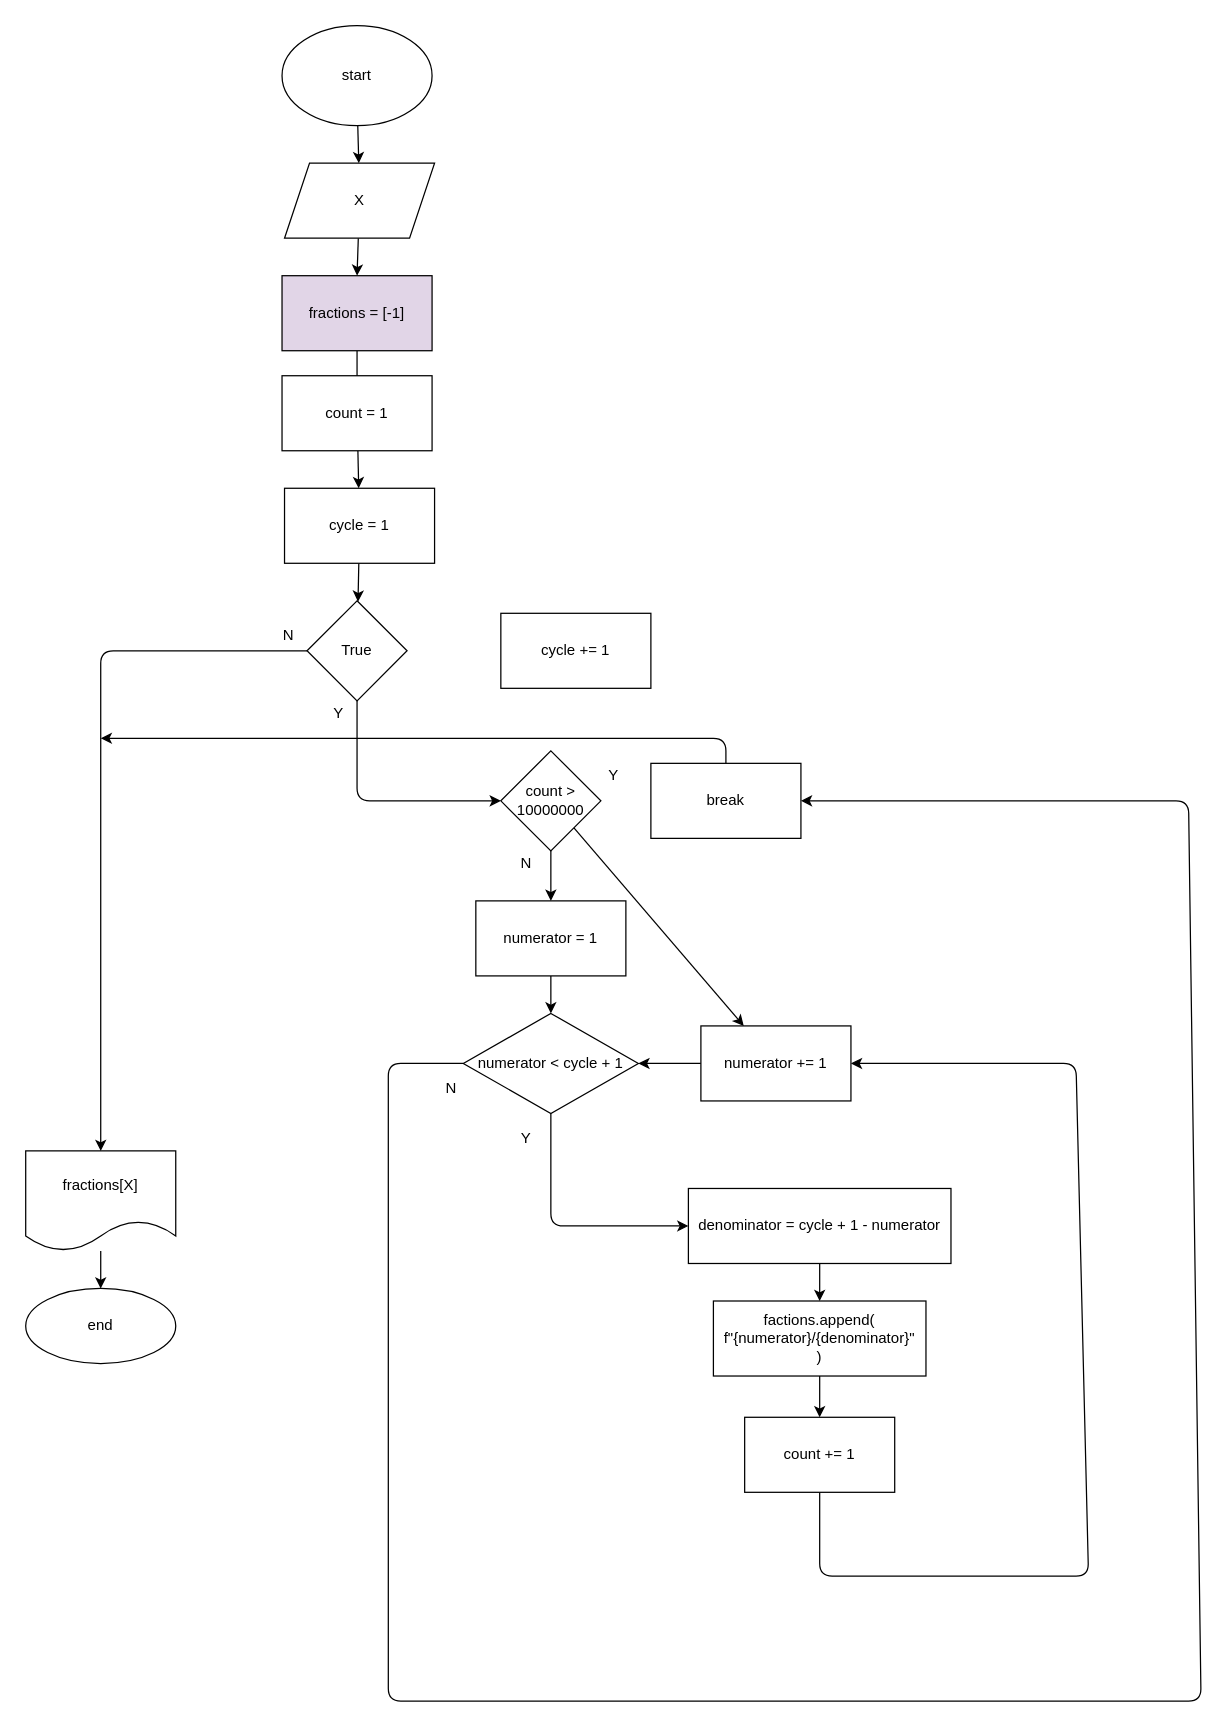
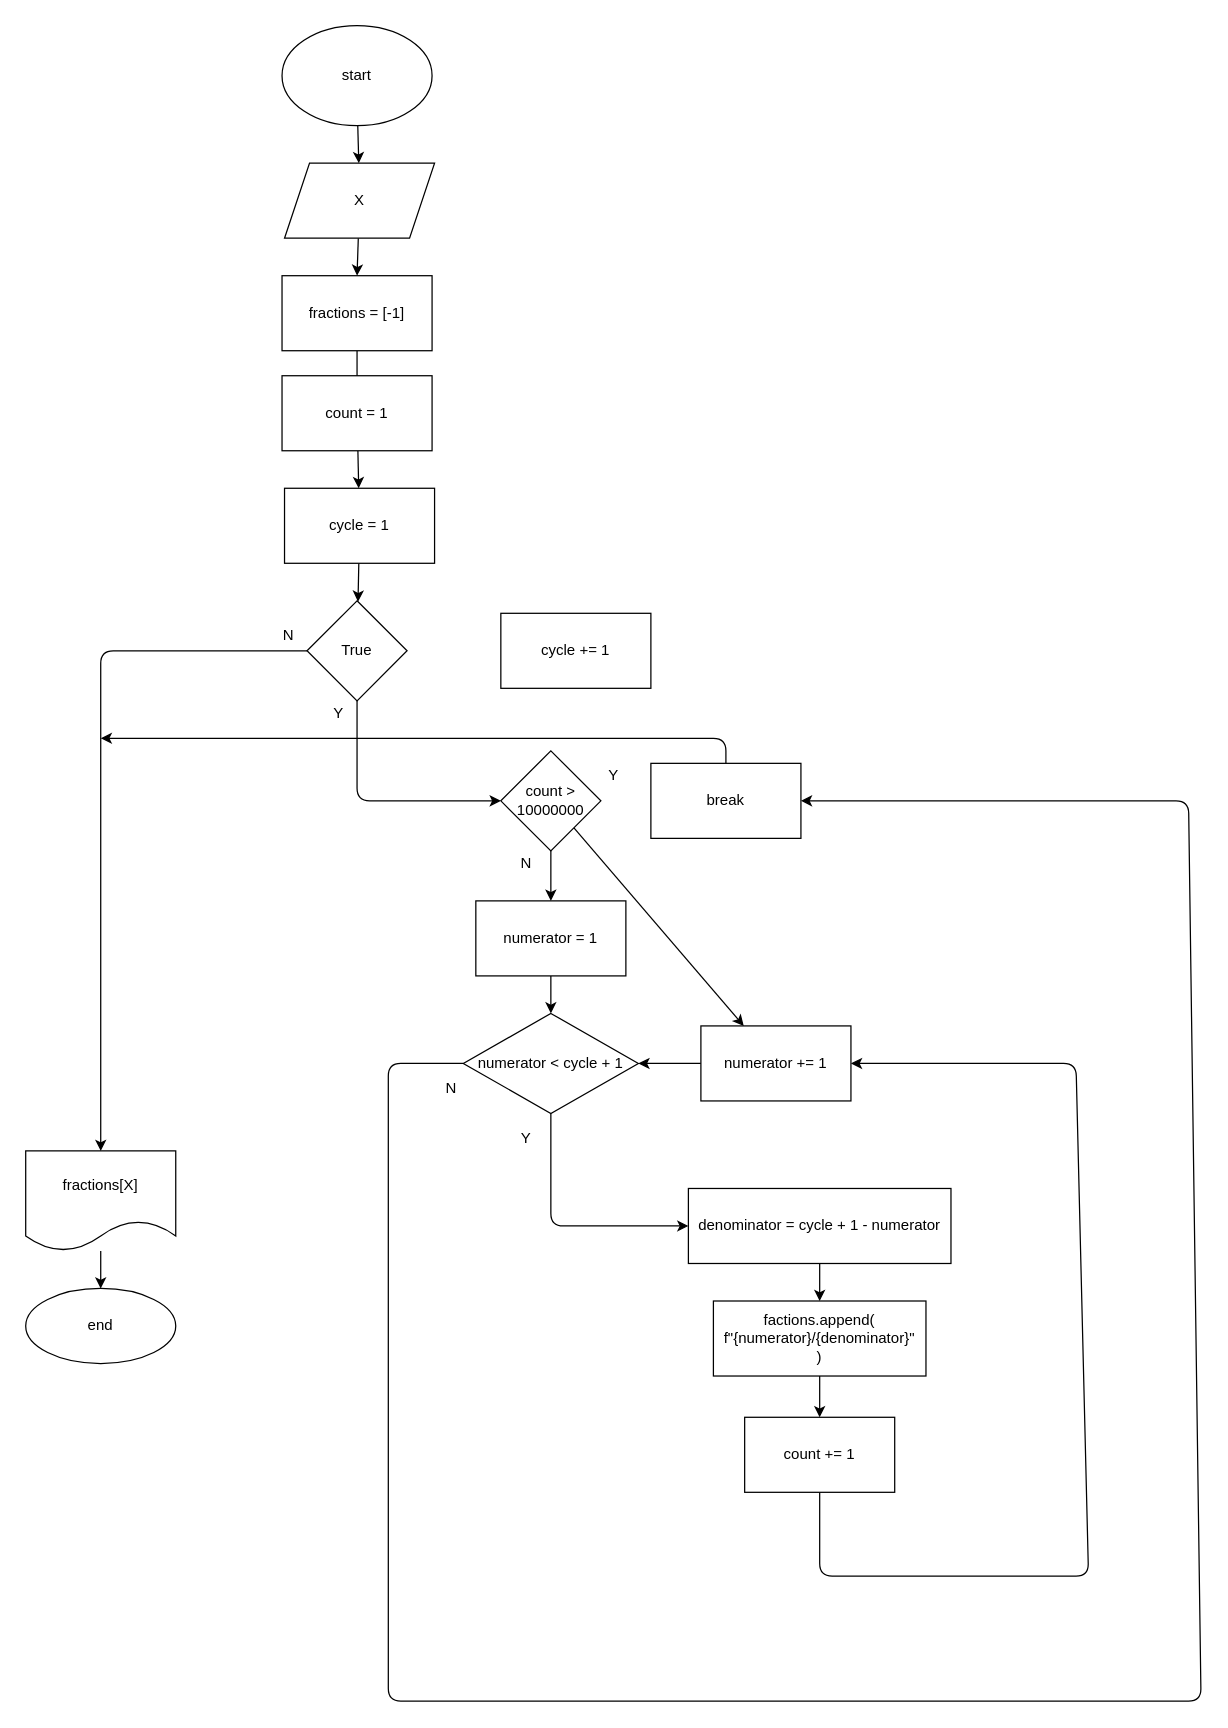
(357, 313) -> (357, 313)
